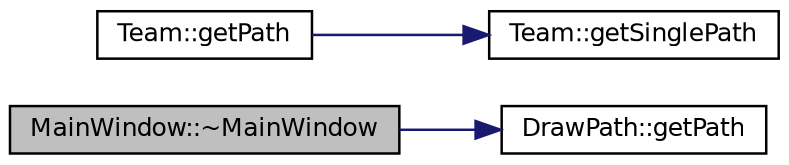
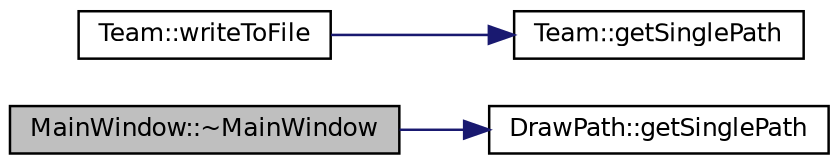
(205, 35) -> (205, 35)
(634, 130) -> (659, 130)
